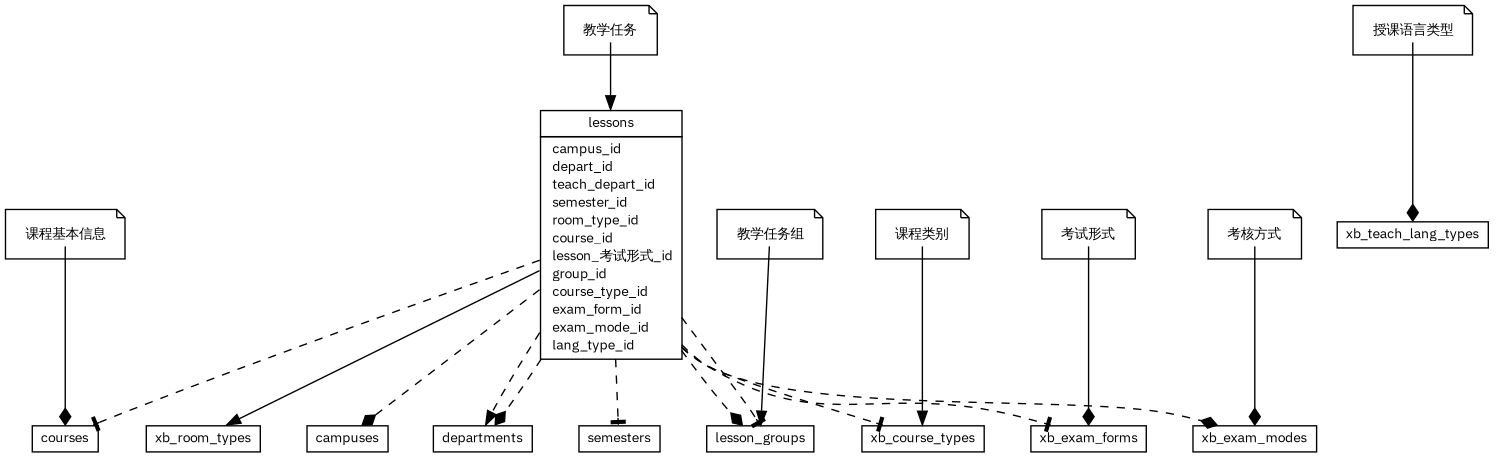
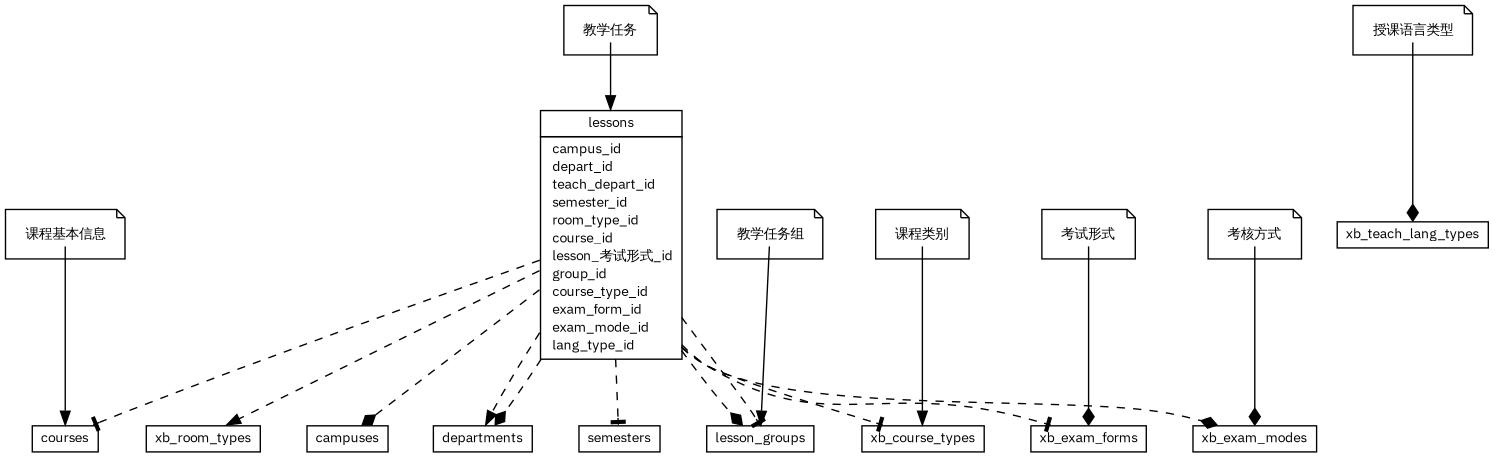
(65, 329) -> (65, 329)
(389, 345) -> (389, 345)
